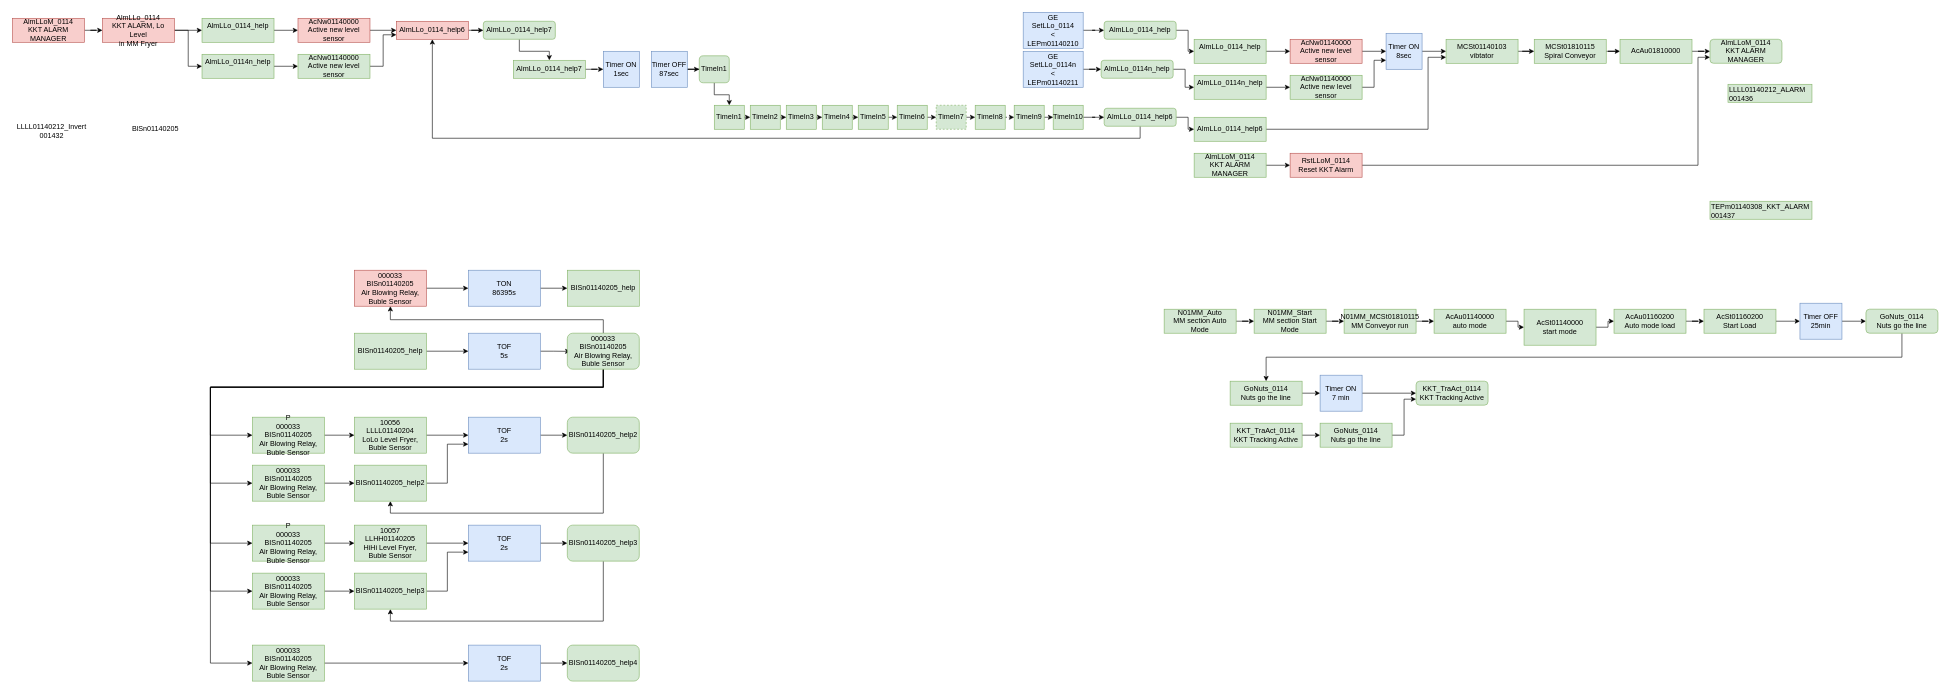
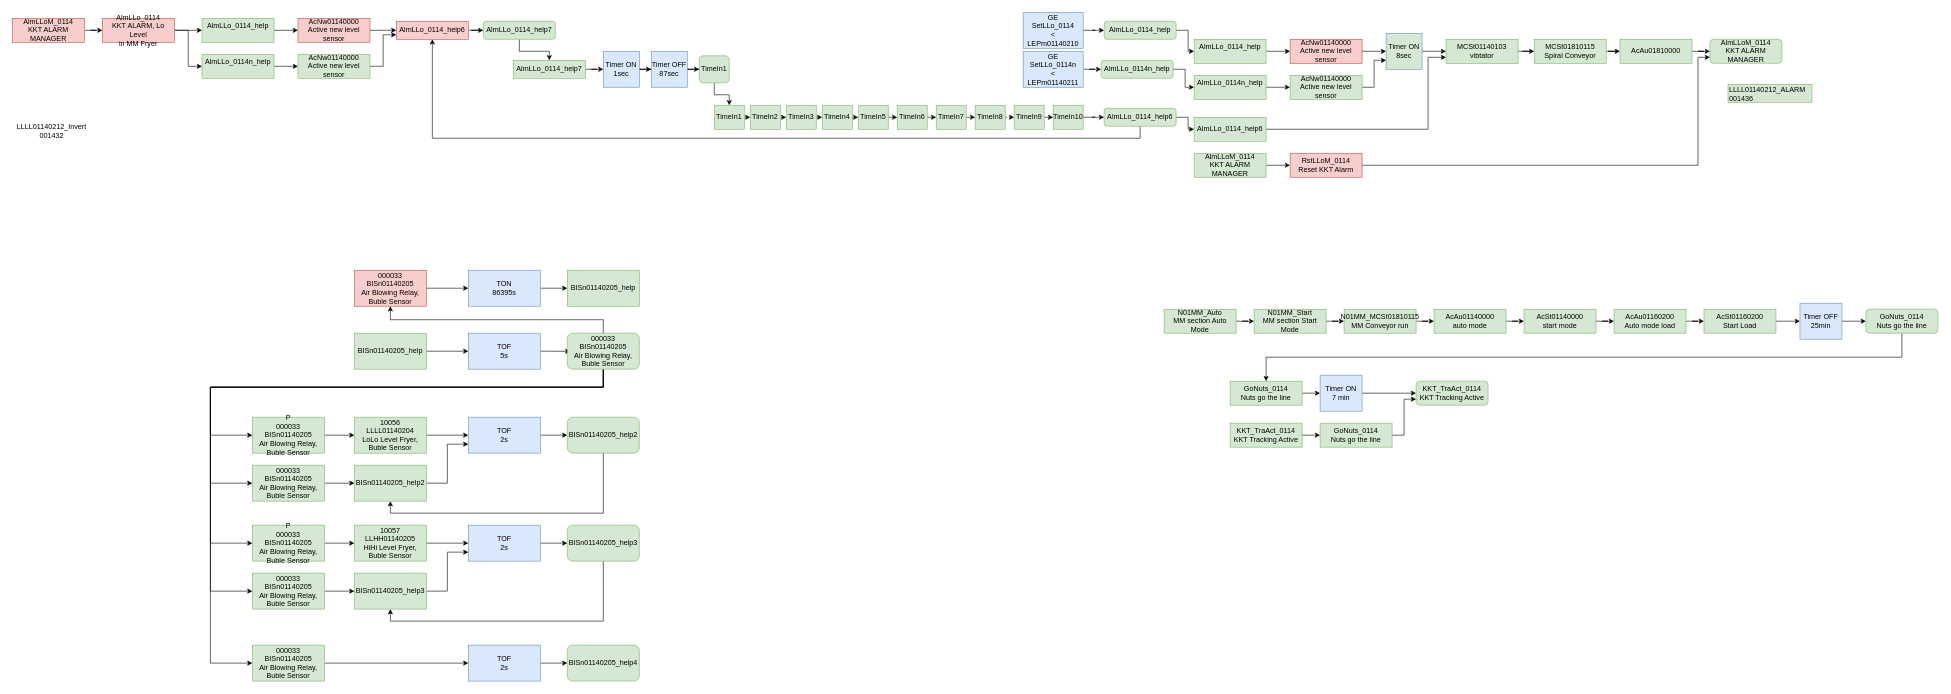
(1404, 51) -> (1404, 51)
none -> (647, 69)
(951, 117) -> (951, 117)
(155, 129) -> none
(1761, 210) -> none
(1560, 327) -> (1560, 321)
